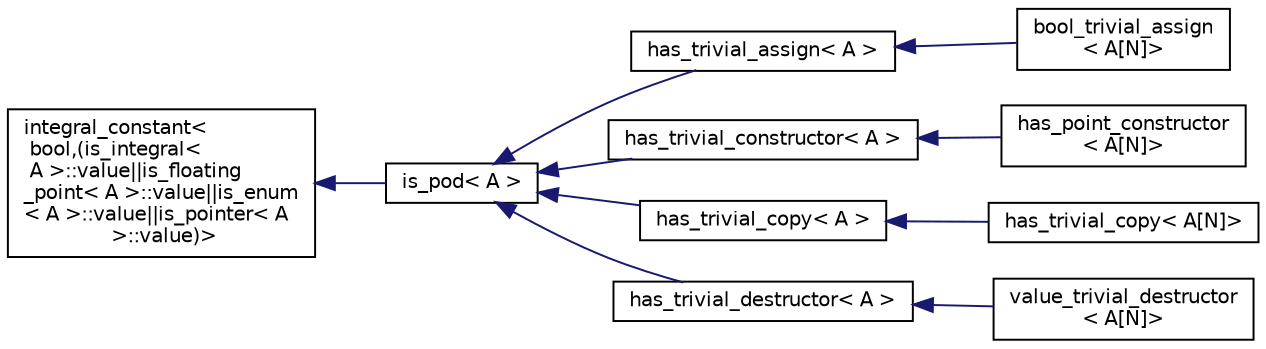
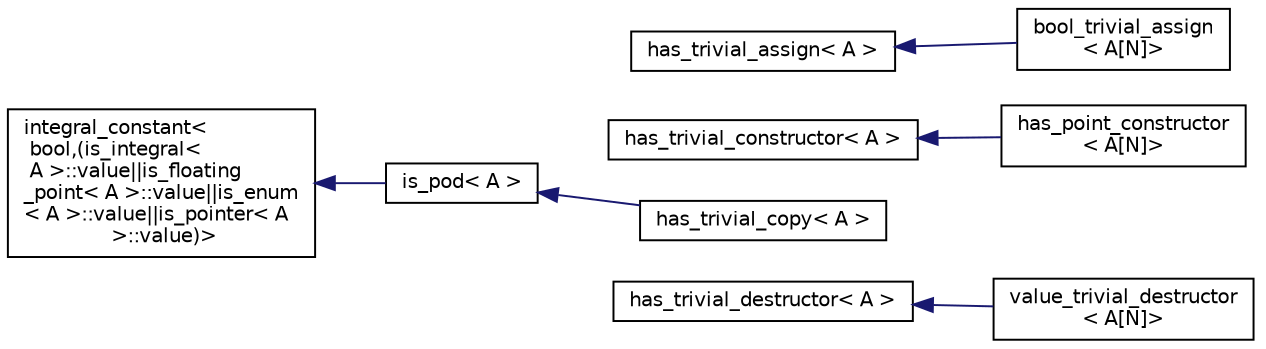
(601, 106) -> none
(595, 164) -> none
(1124, 223) -> none
(596, 253) -> none
